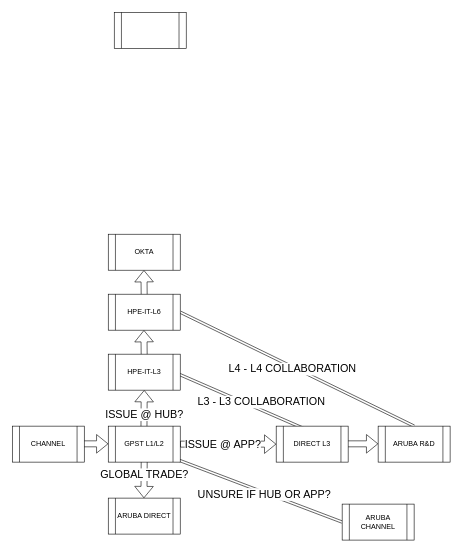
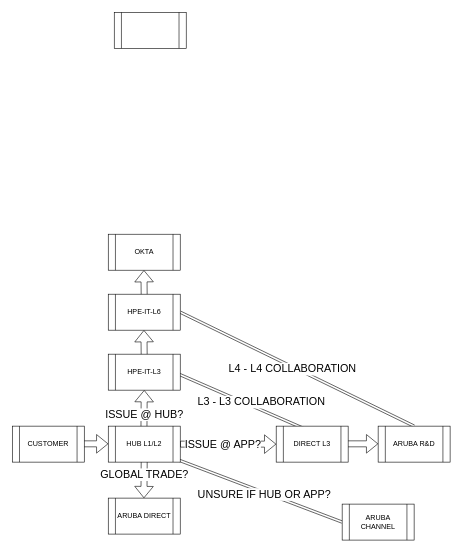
(48, 444) -> (48, 444)
(144, 444) -> (144, 444)
